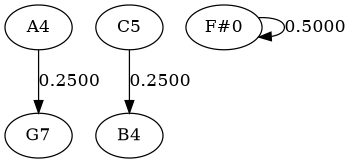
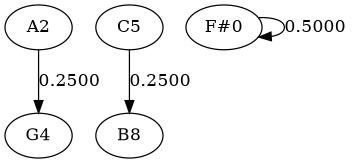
(39, 27) -> (39, 27)
(39, 136) -> (39, 136)
(129, 136) -> (129, 136)
